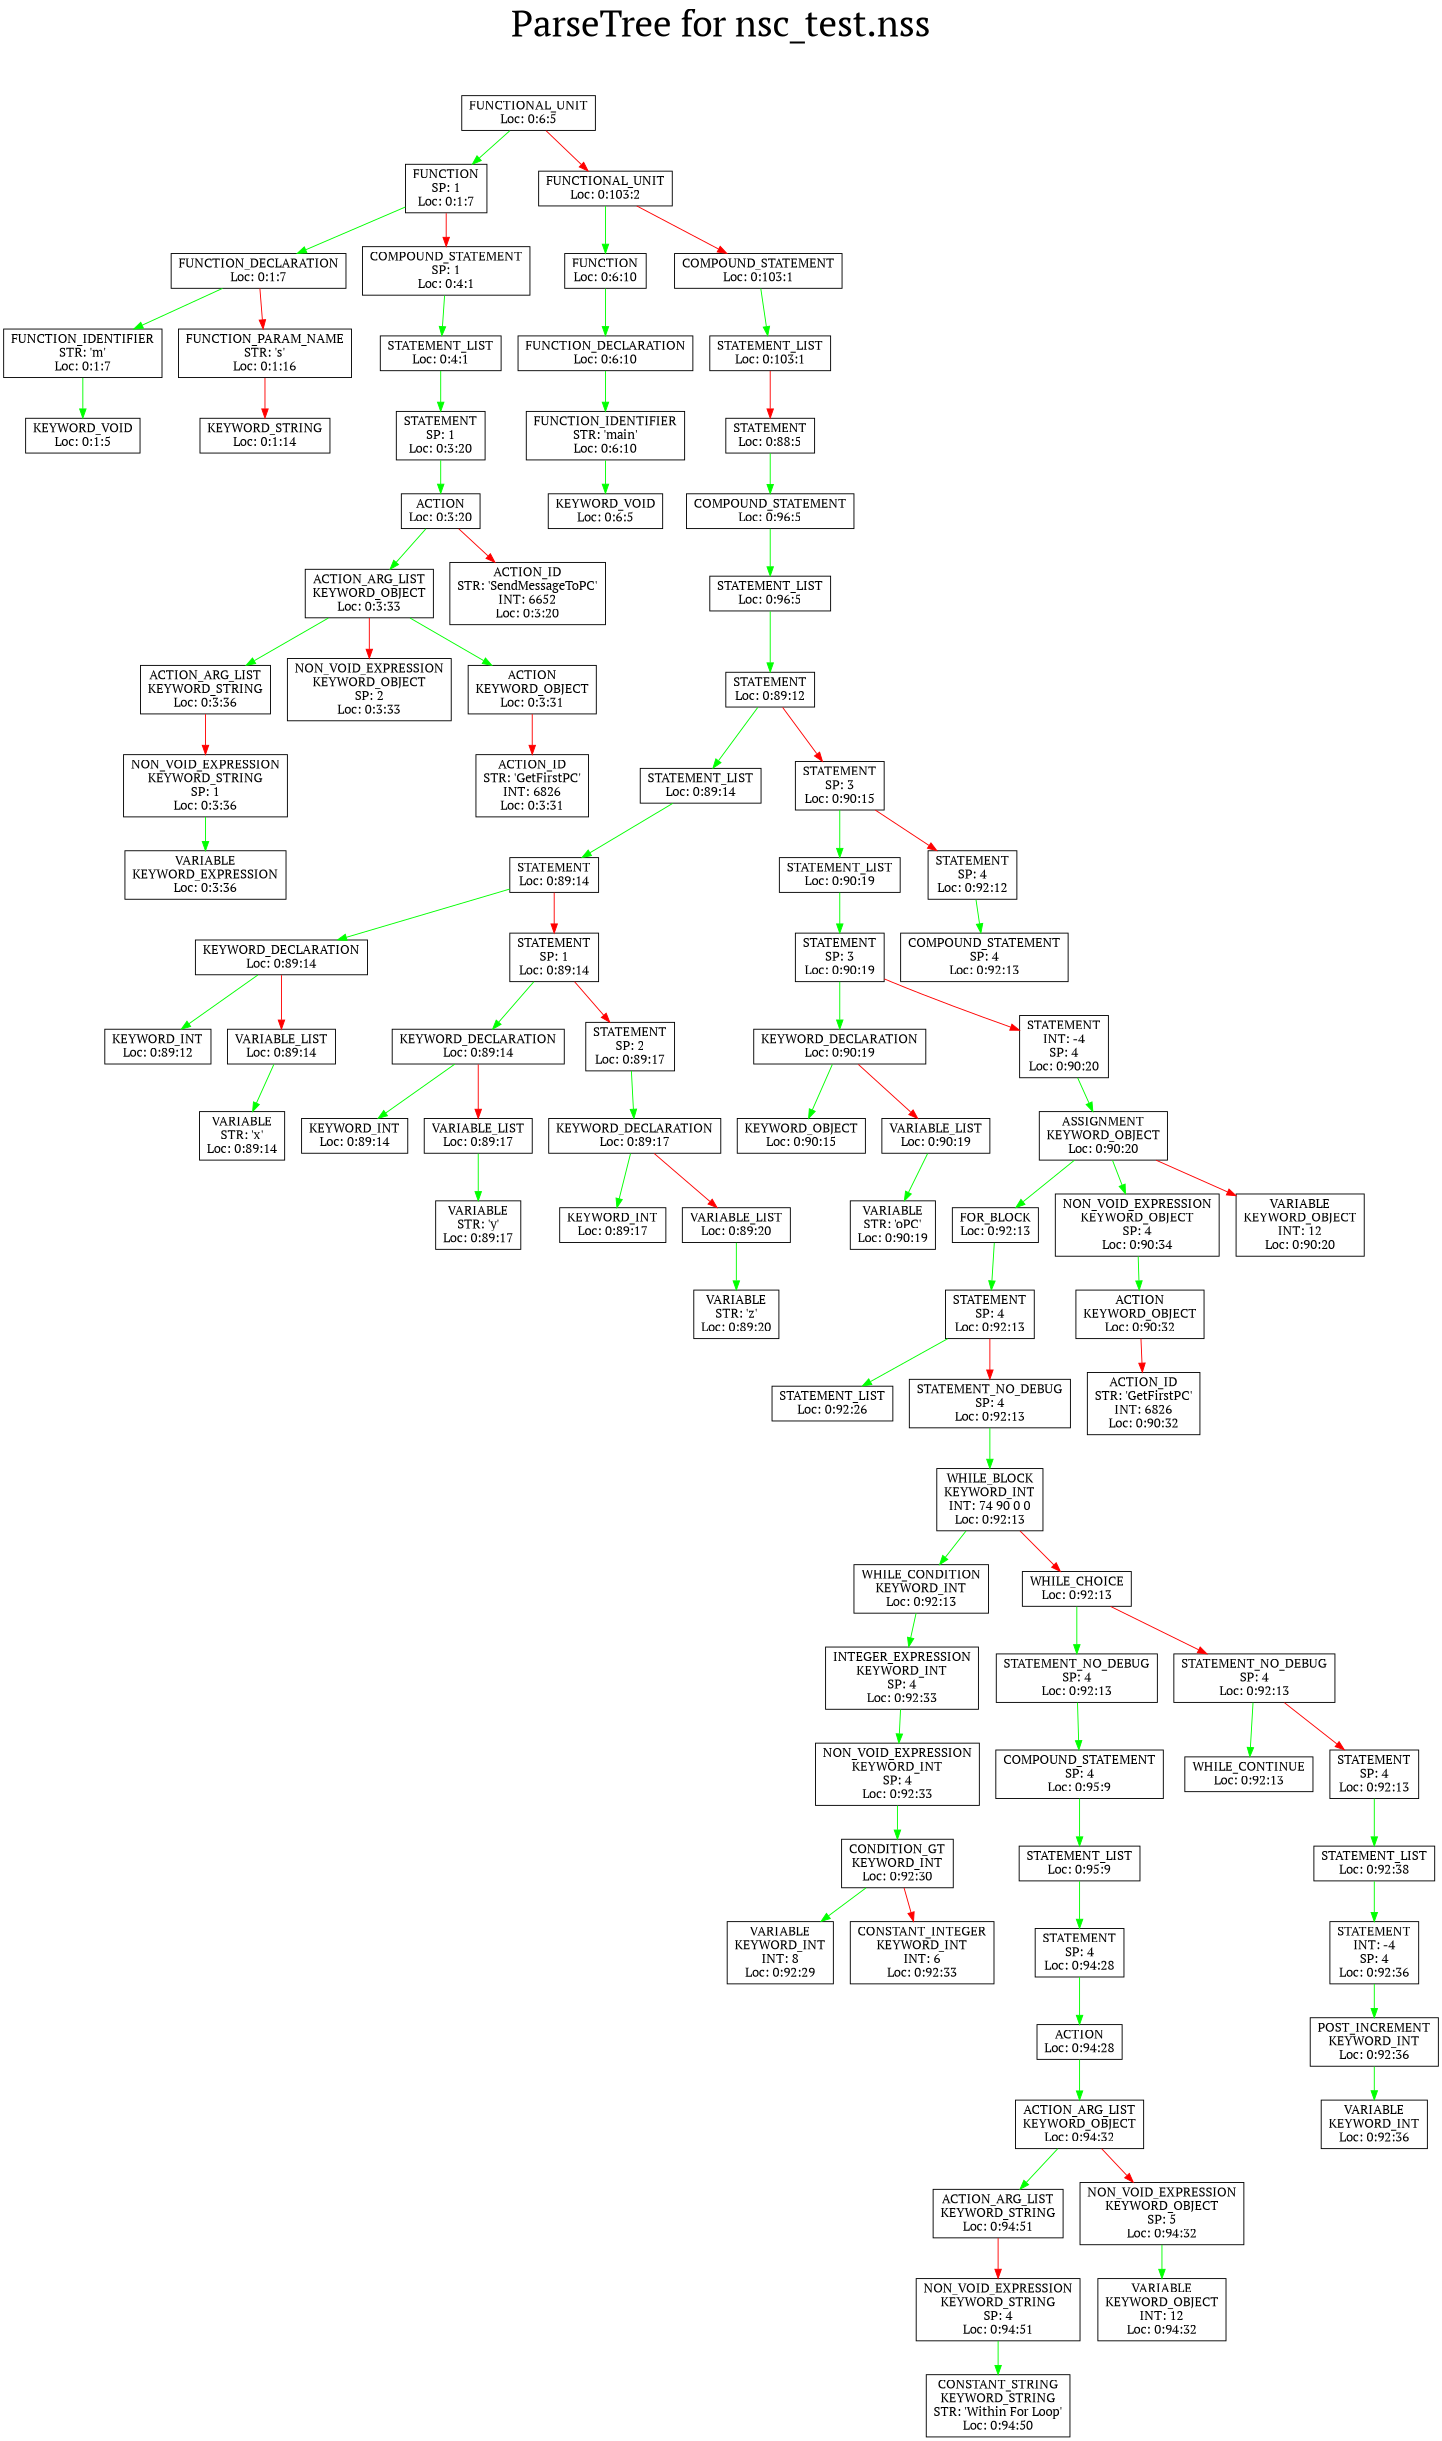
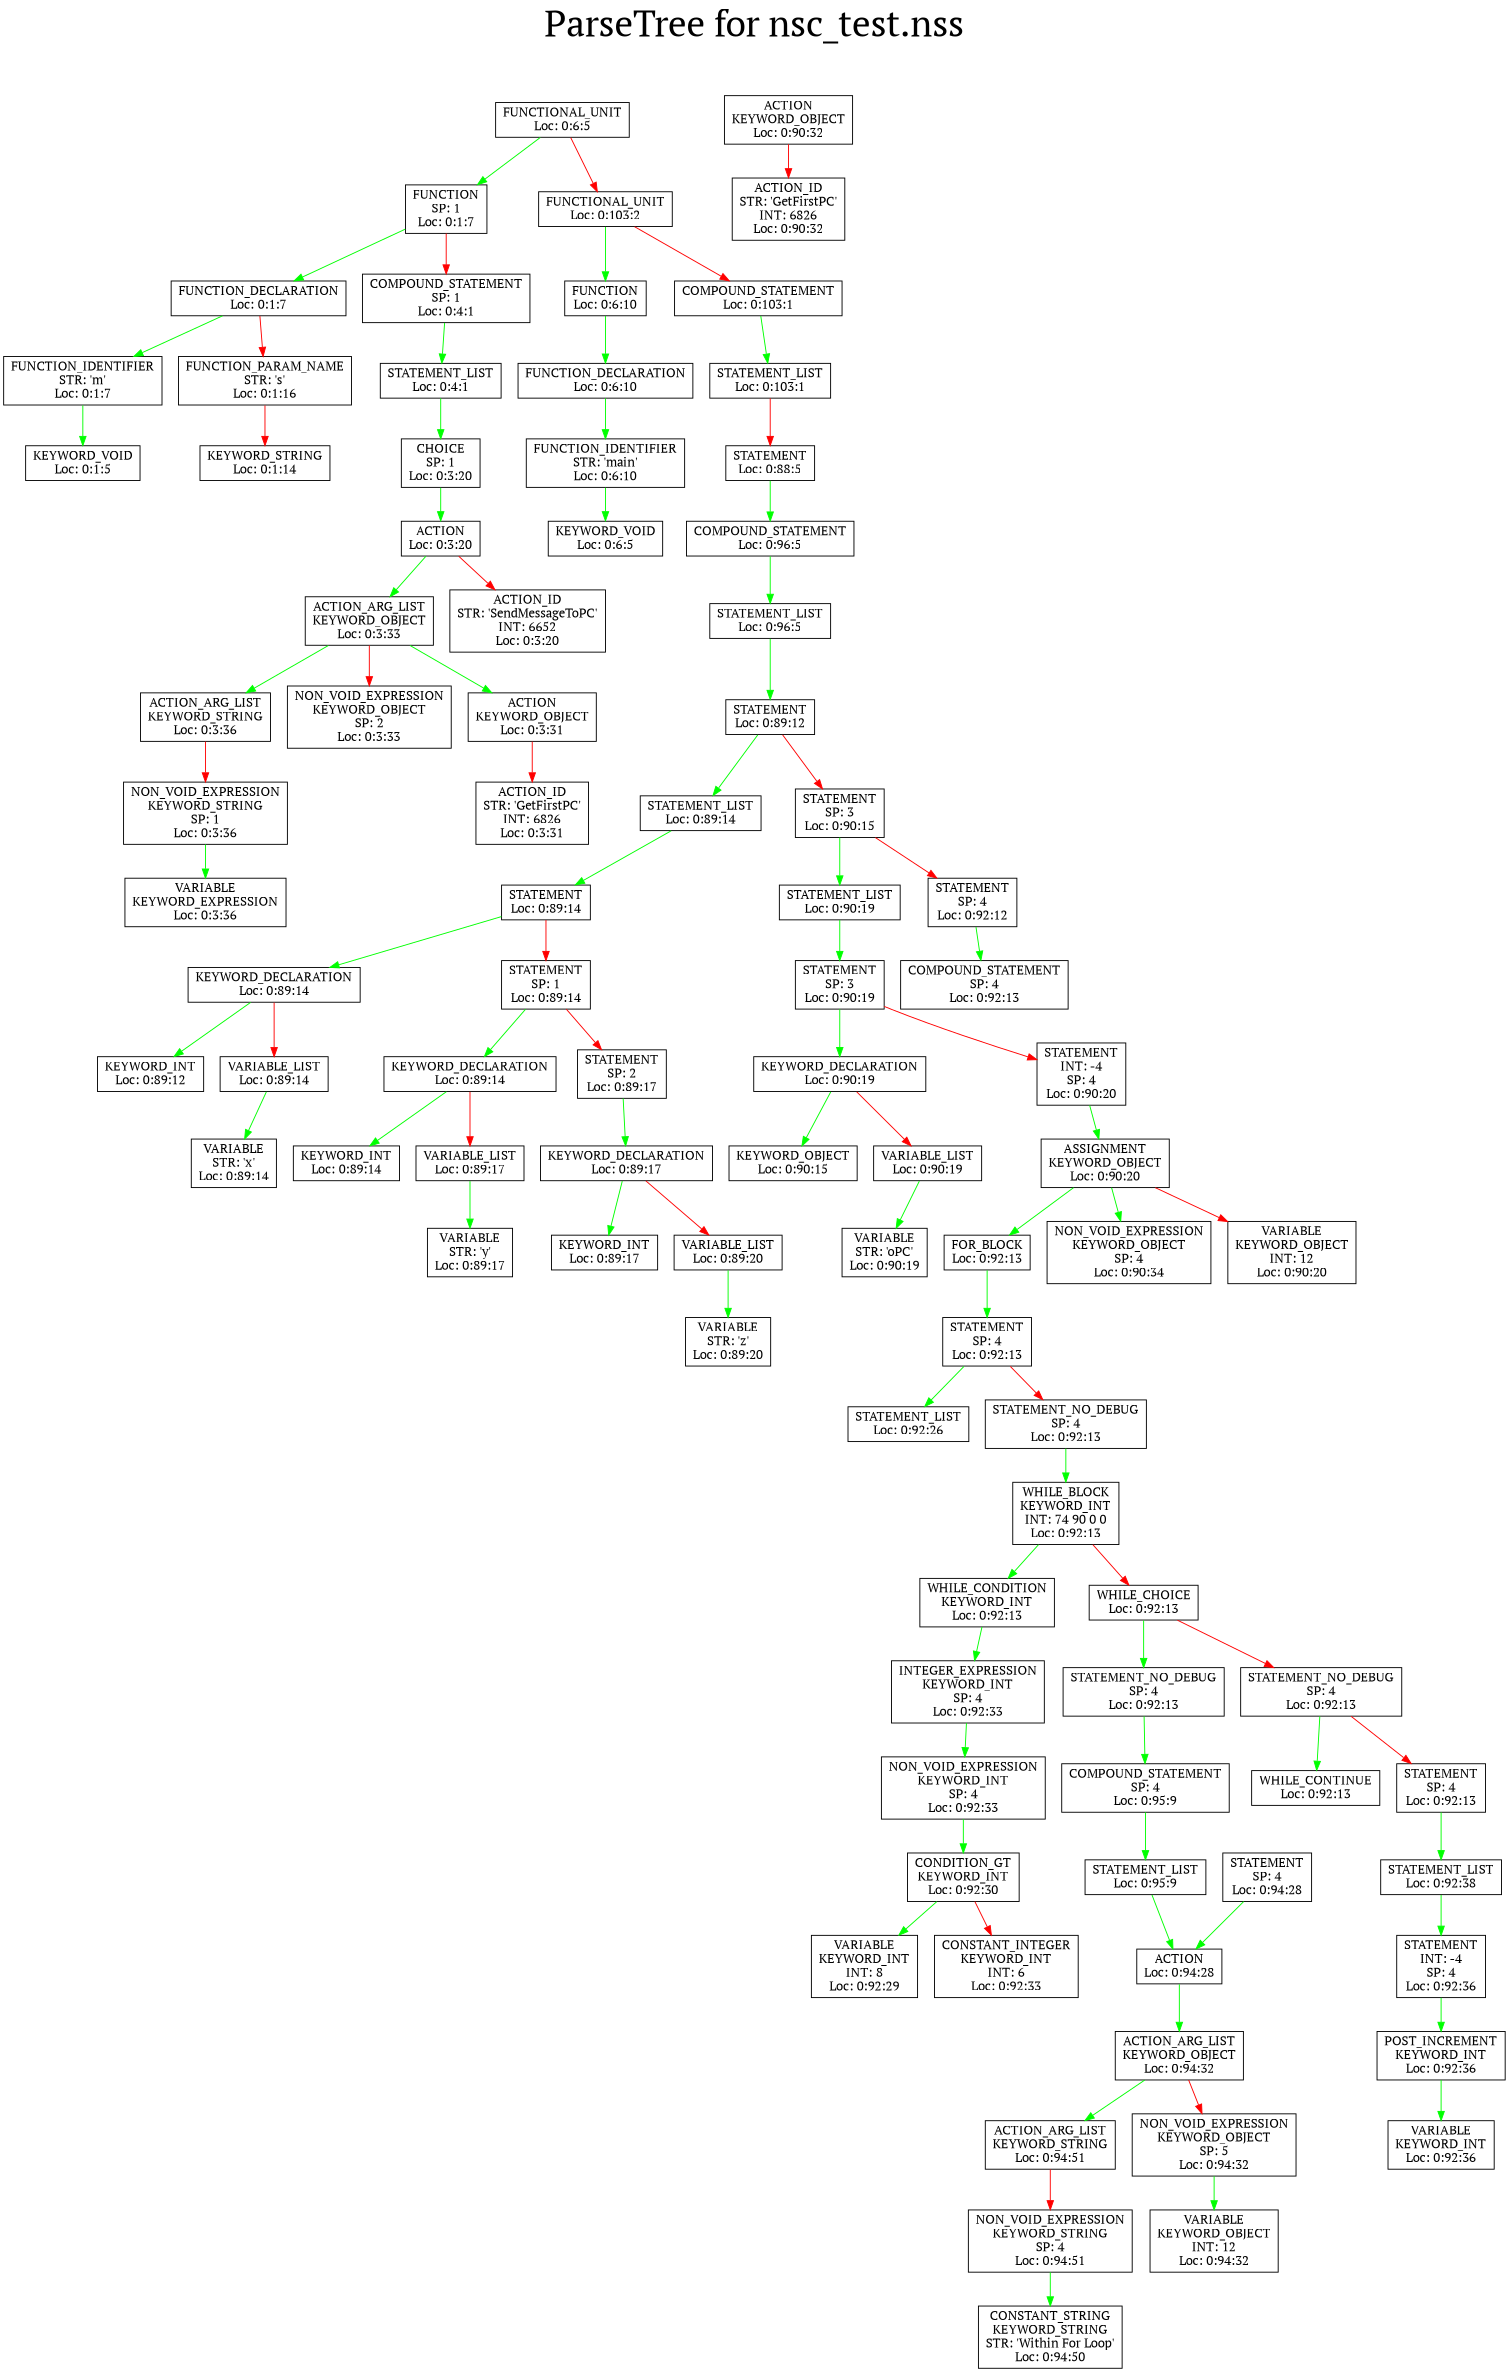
(441, 436) -> (441, 463)
(1139, 1268) -> none
(1080, 1900) -> (1161, 1918)
